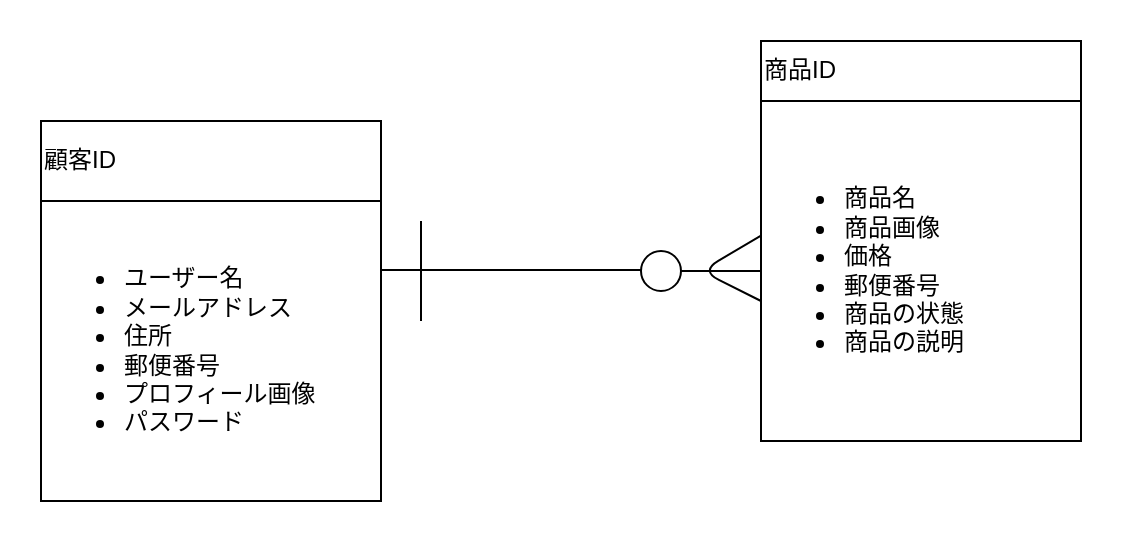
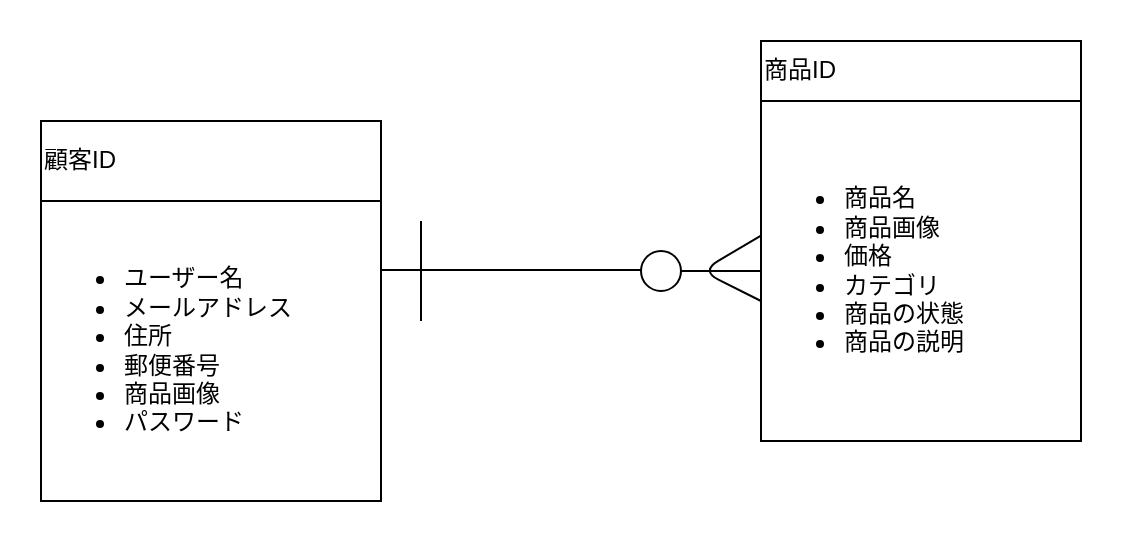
(825, 271) -> (825, 271)
(141, 351) -> (129, 351)
